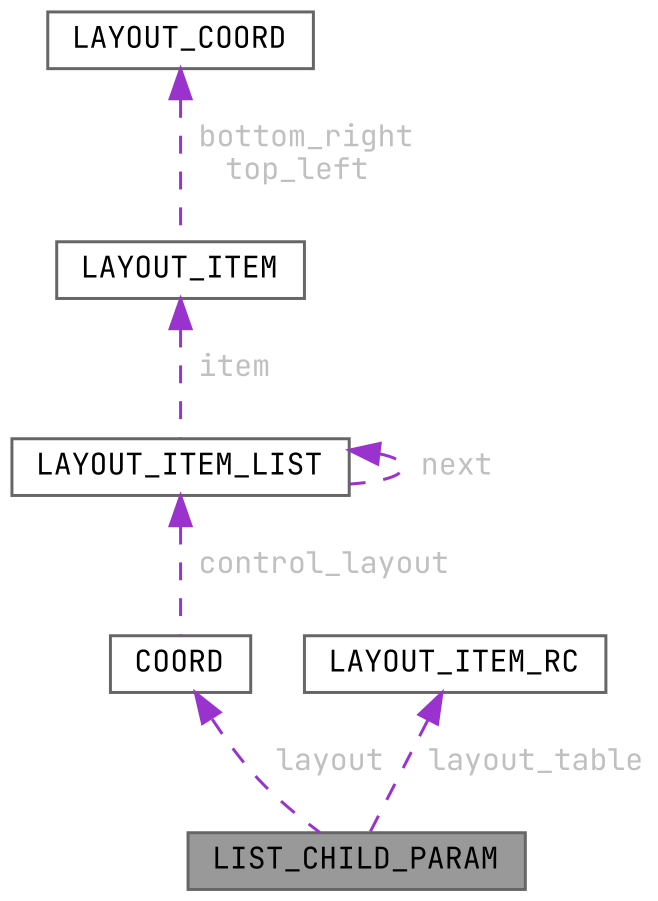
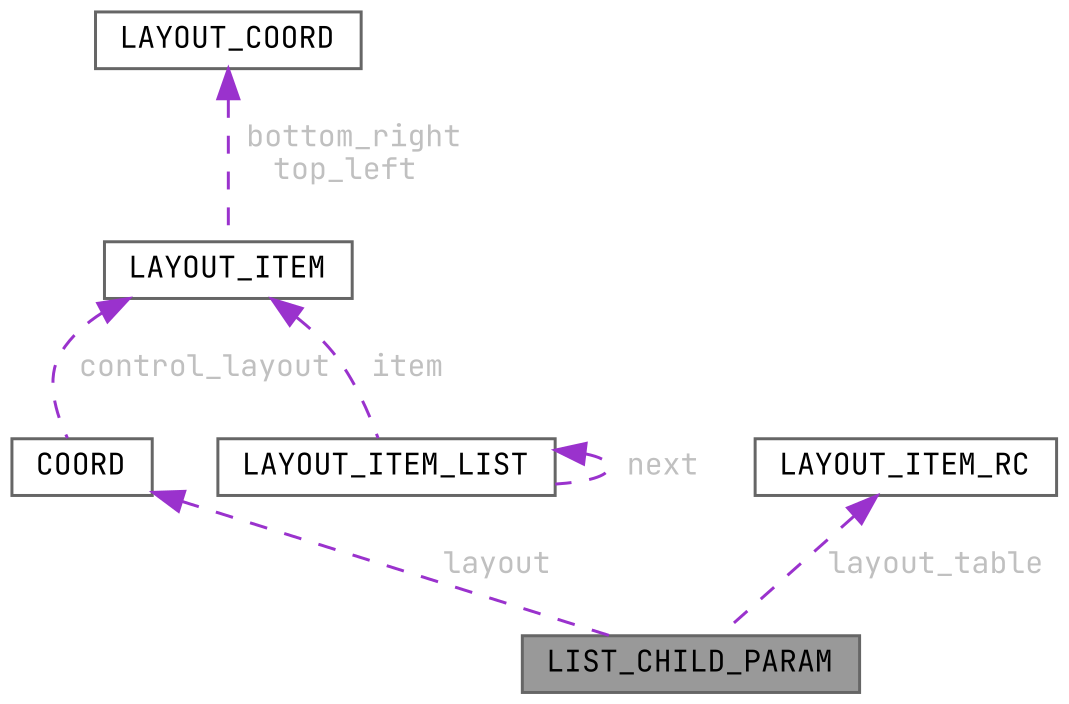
(181, 581) -> (55, 367)
